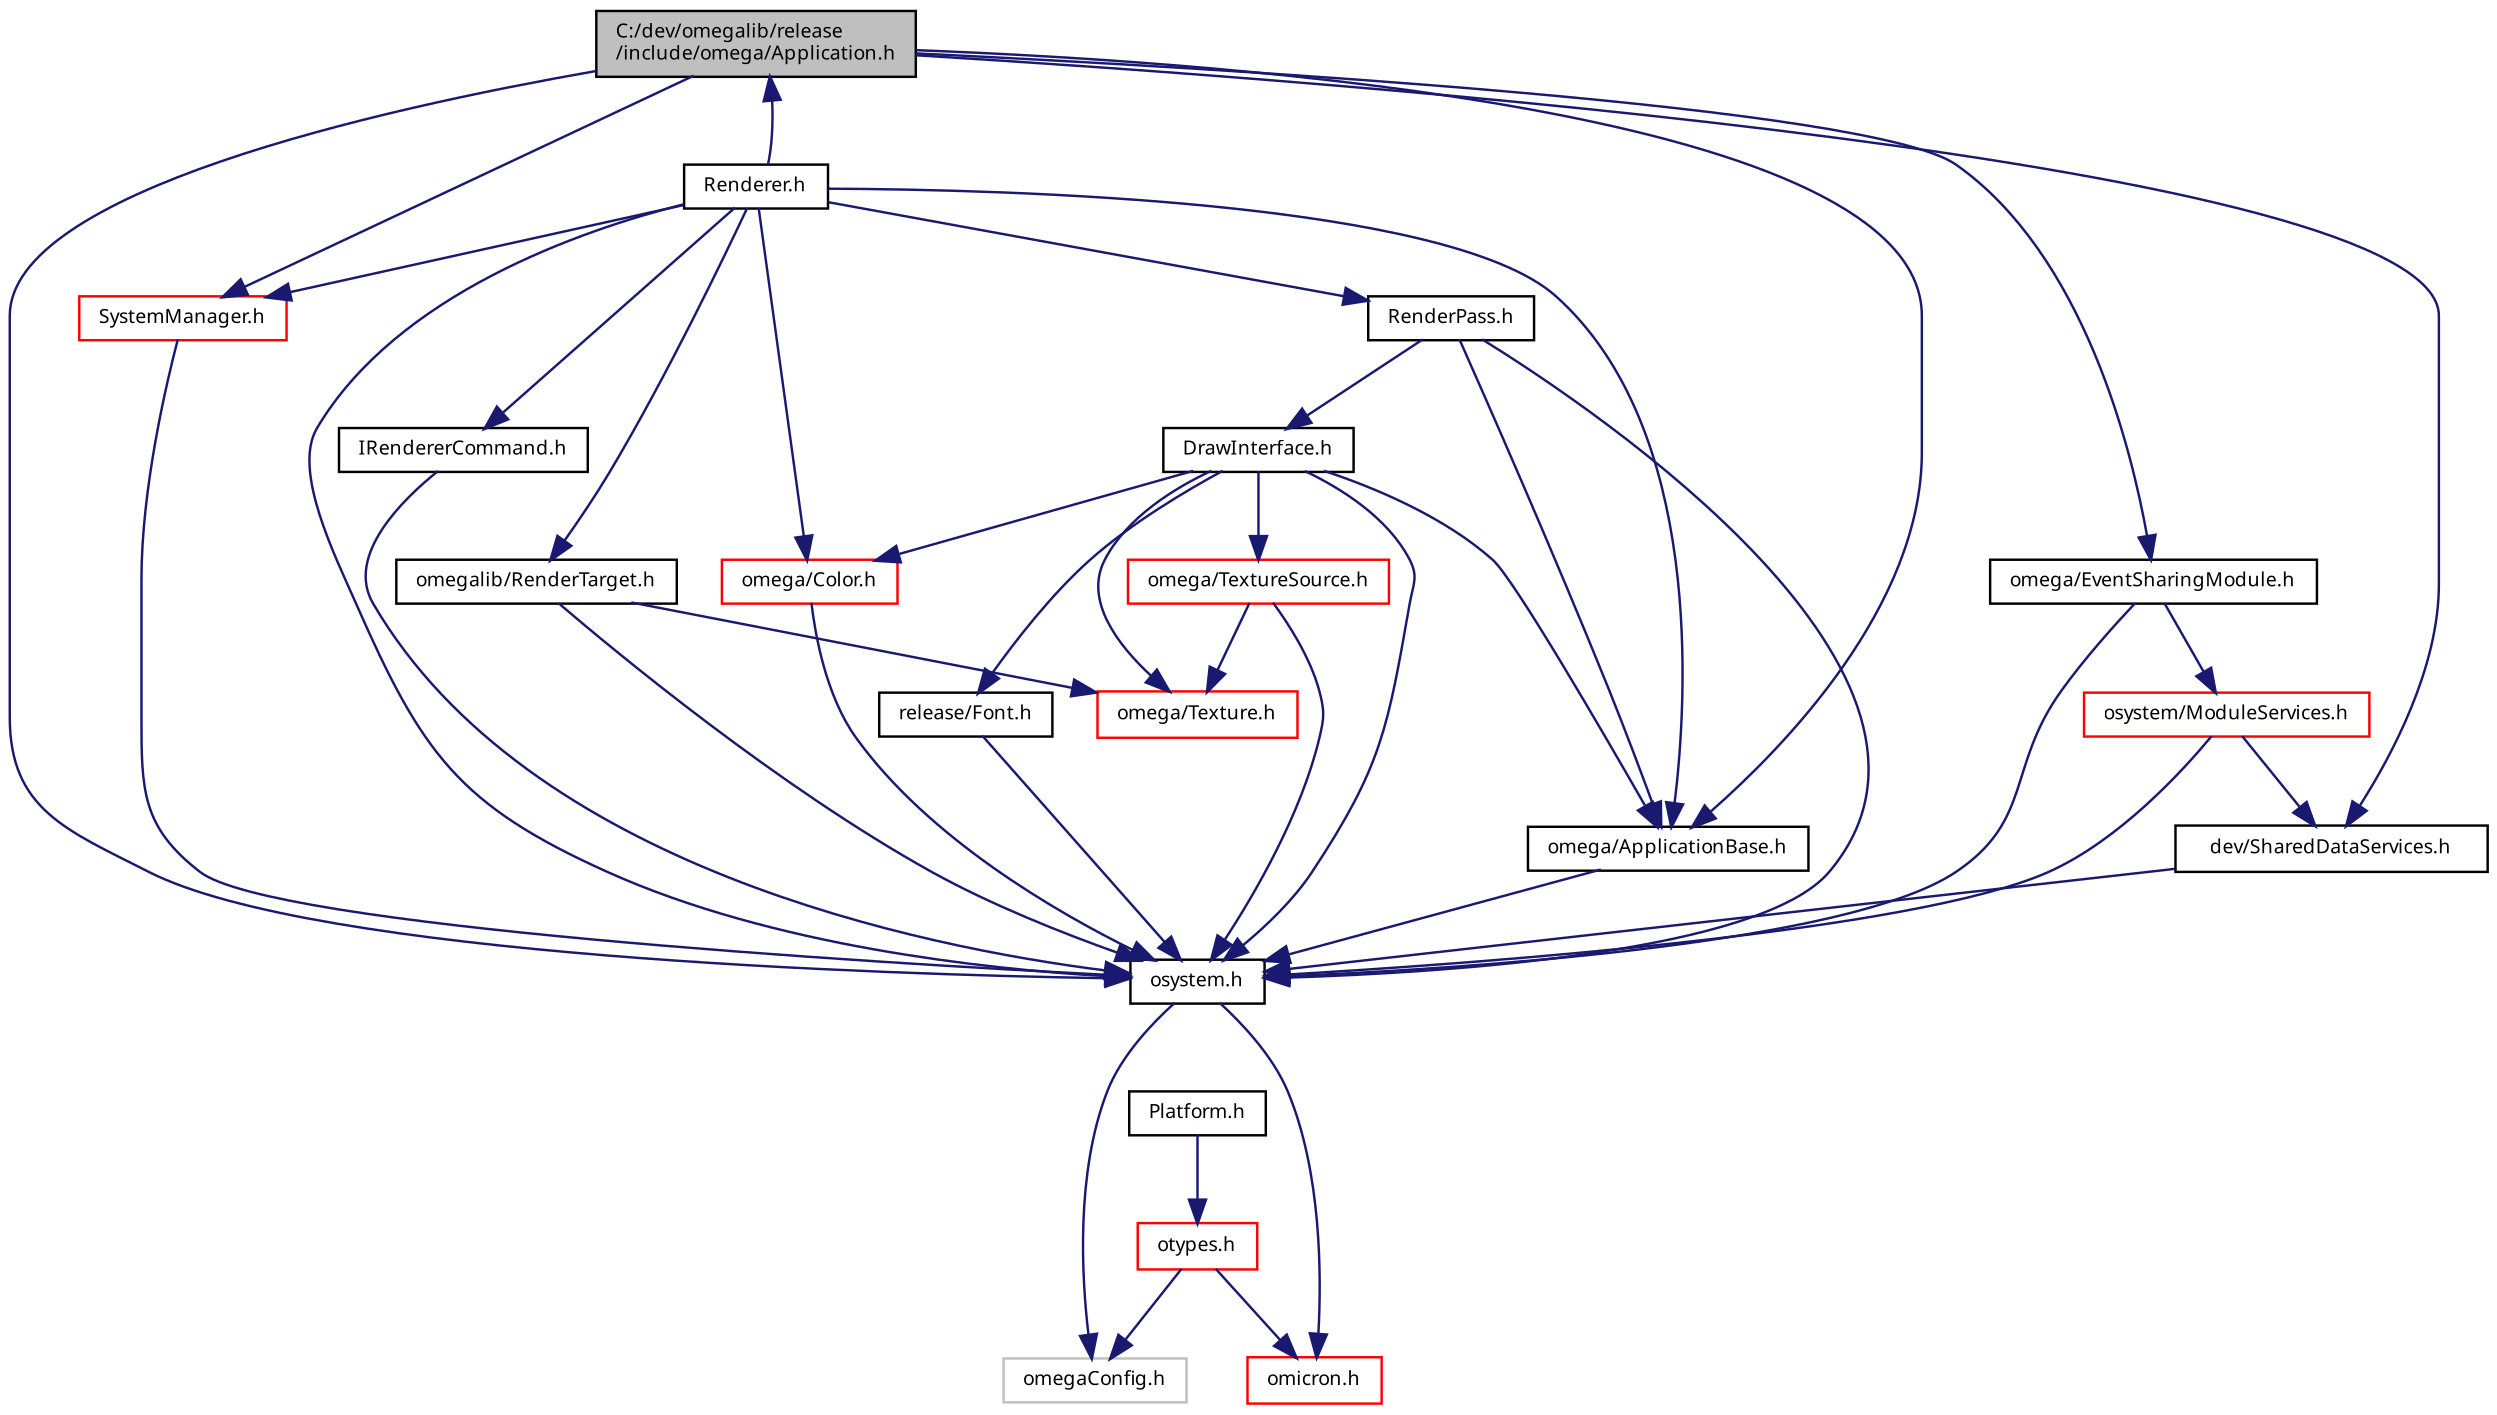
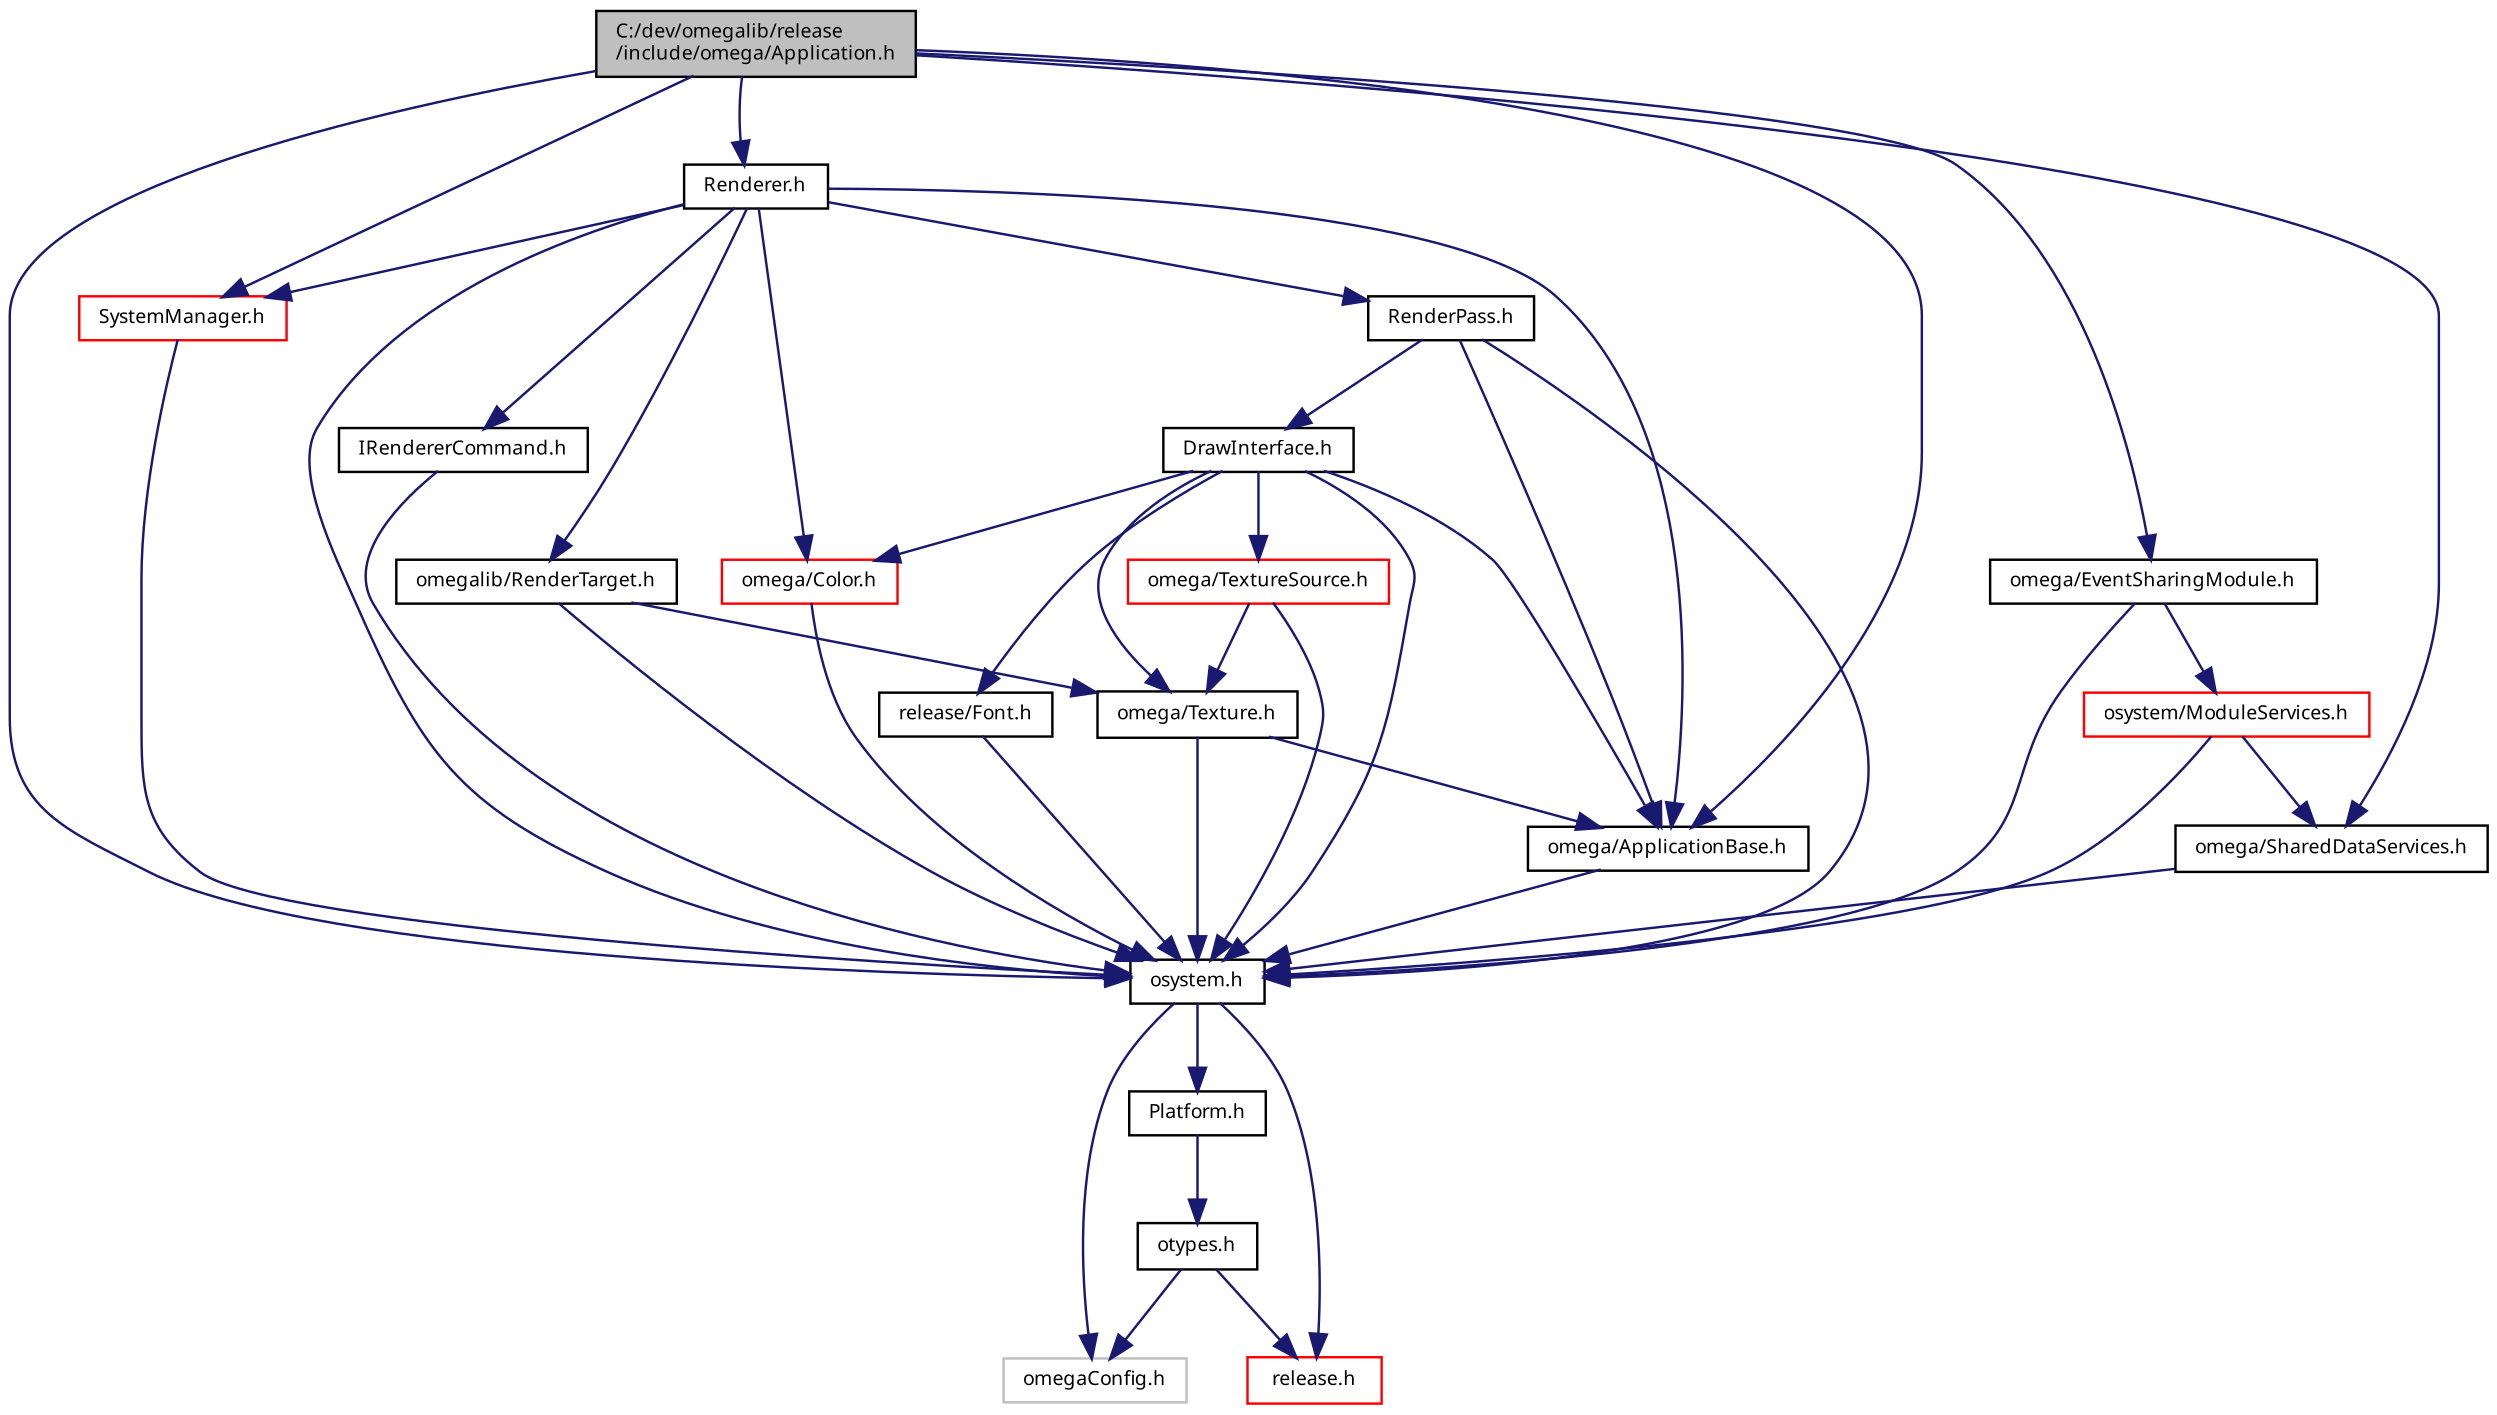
(772, 133) -> (740, 109)
(1197, 715) -> (1197, 715)
none -> (1423, 779)
none -> (1197, 837)
(2332, 849) -> (2332, 849)
none -> (1197, 1035)
(1197, 1246) -> (1197, 1246)
(1315, 1380) -> (1315, 1380)
